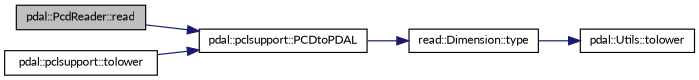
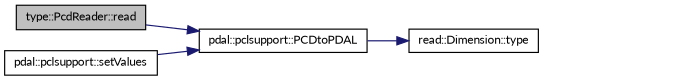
(81, 17) -> (81, 17)
(637, 41) -> none
(81, 63) -> (81, 63)
